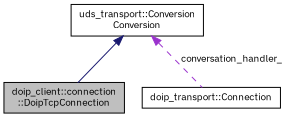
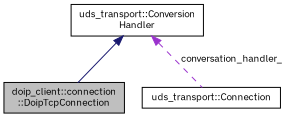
(137, 20) -> (137, 20)
(211, 98) -> (211, 98)
